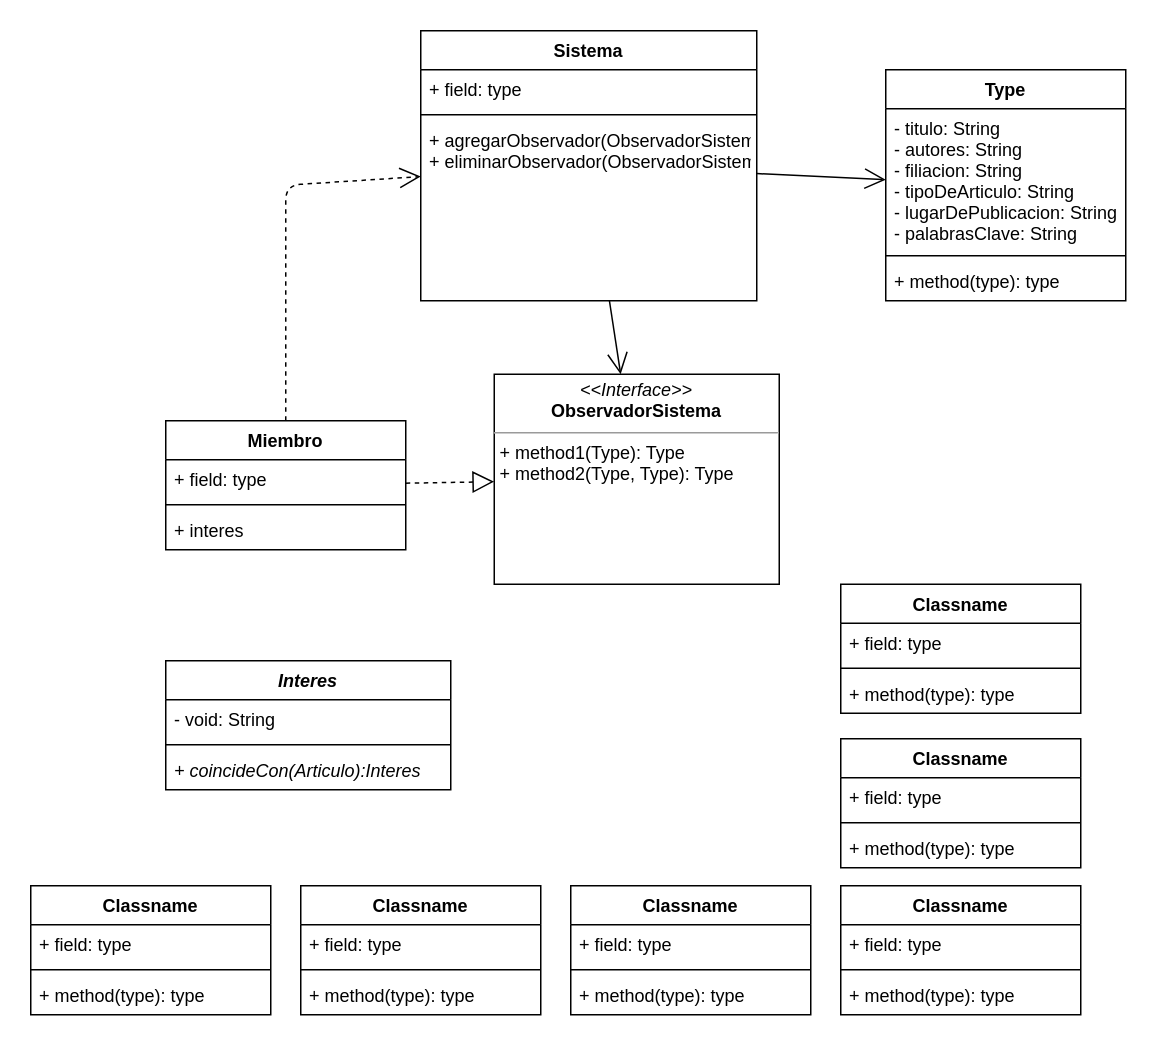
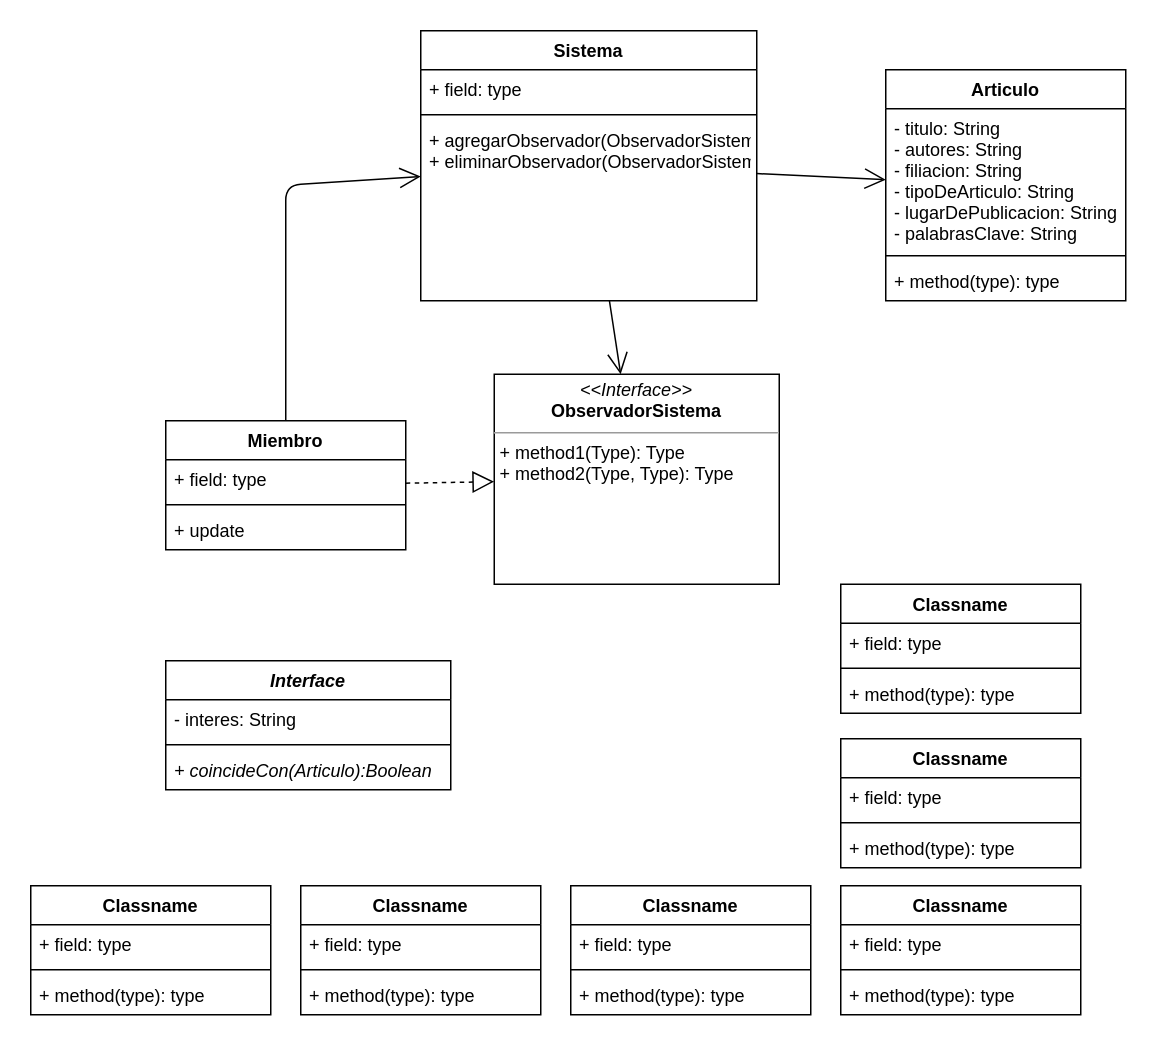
(1005, 90) -> (1005, 90)
(286, 241) -> (286, 241)
(215, 531) -> (212, 531)
(308, 681) -> (308, 681)
(233, 720) -> (248, 720)
(316, 771) -> (314, 771)
